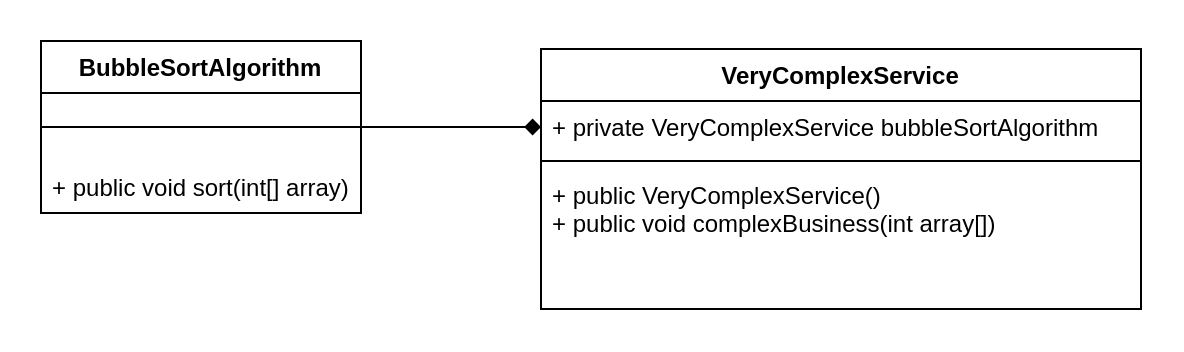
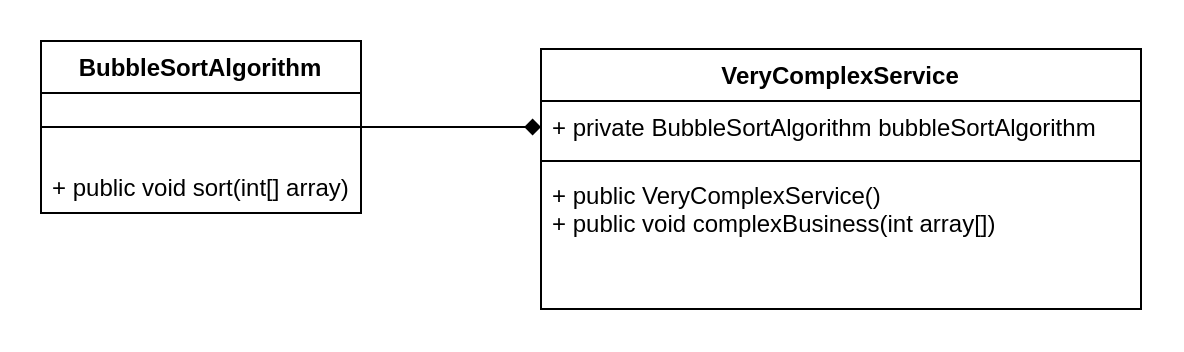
(850, 128) -> (853, 128)
